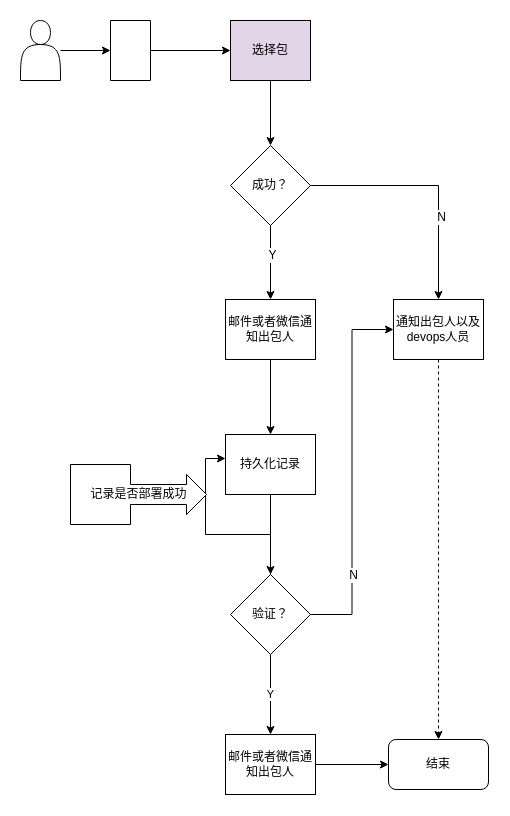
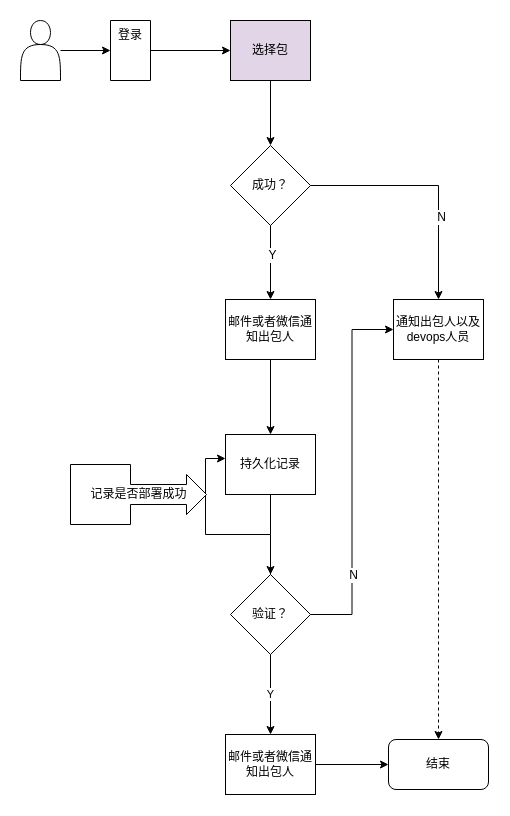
none -> (131, 36)
